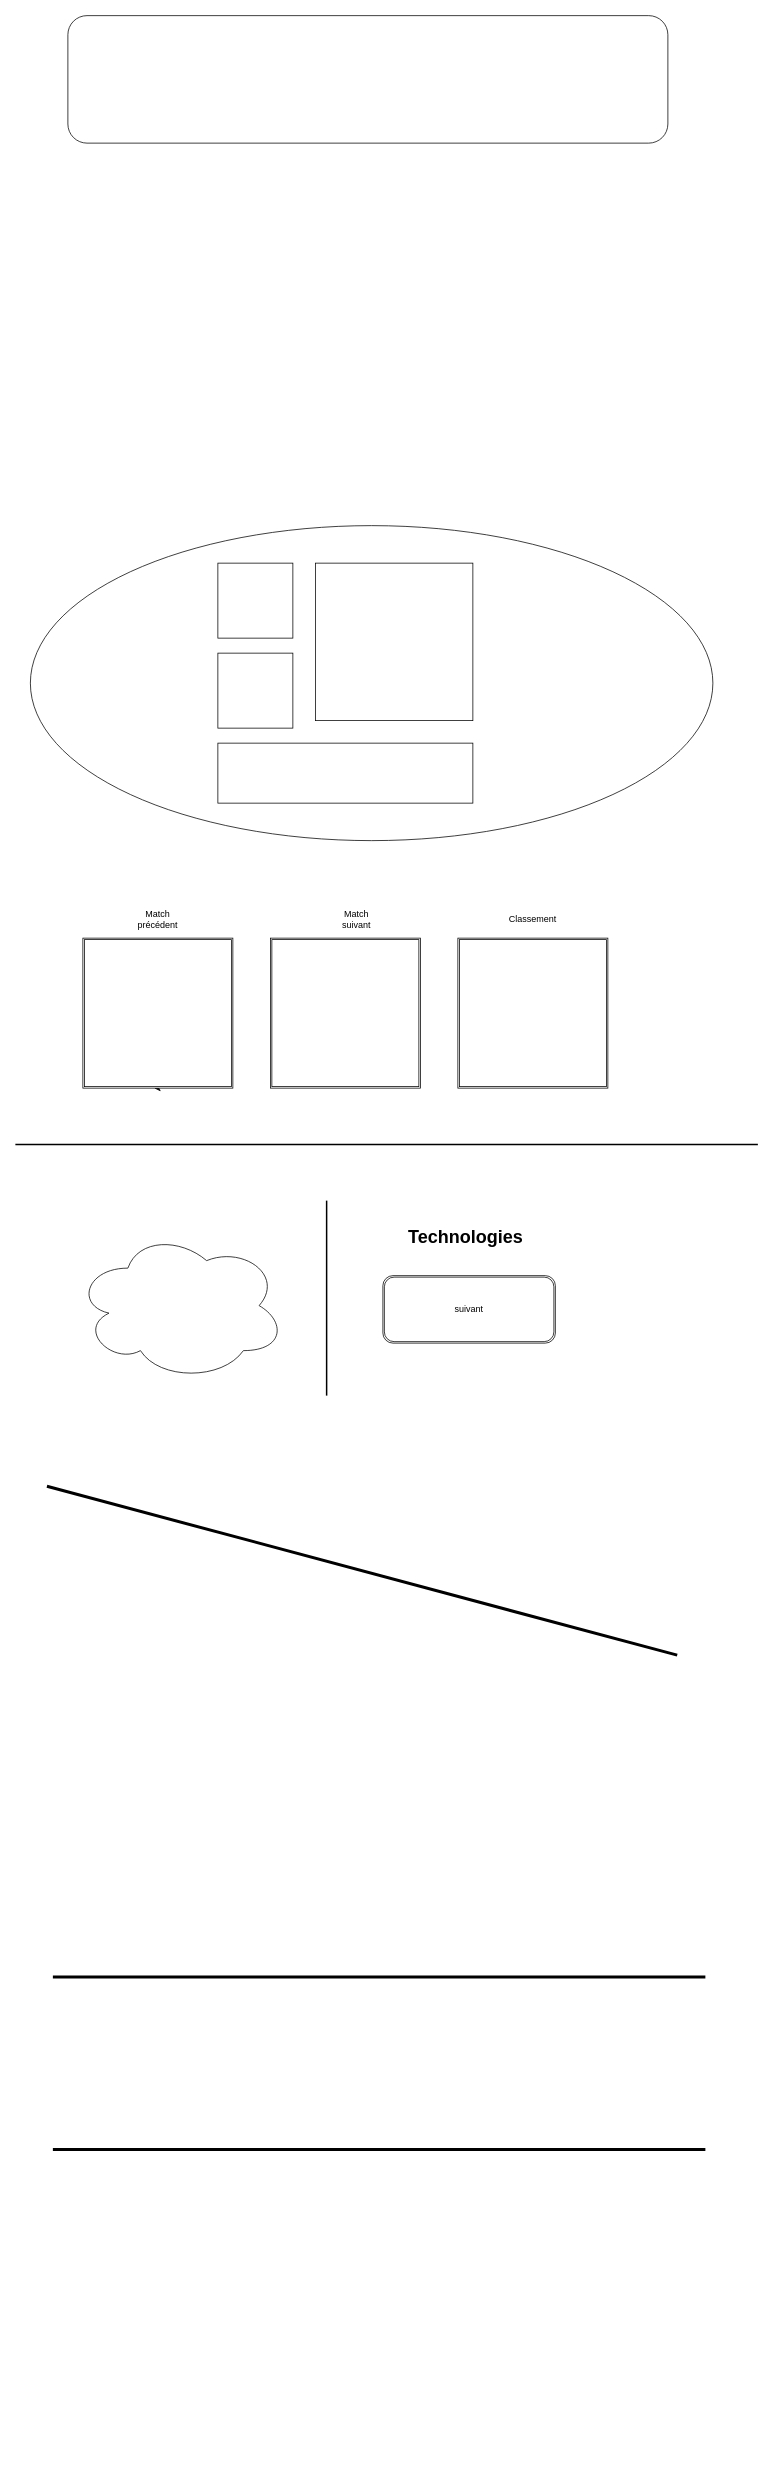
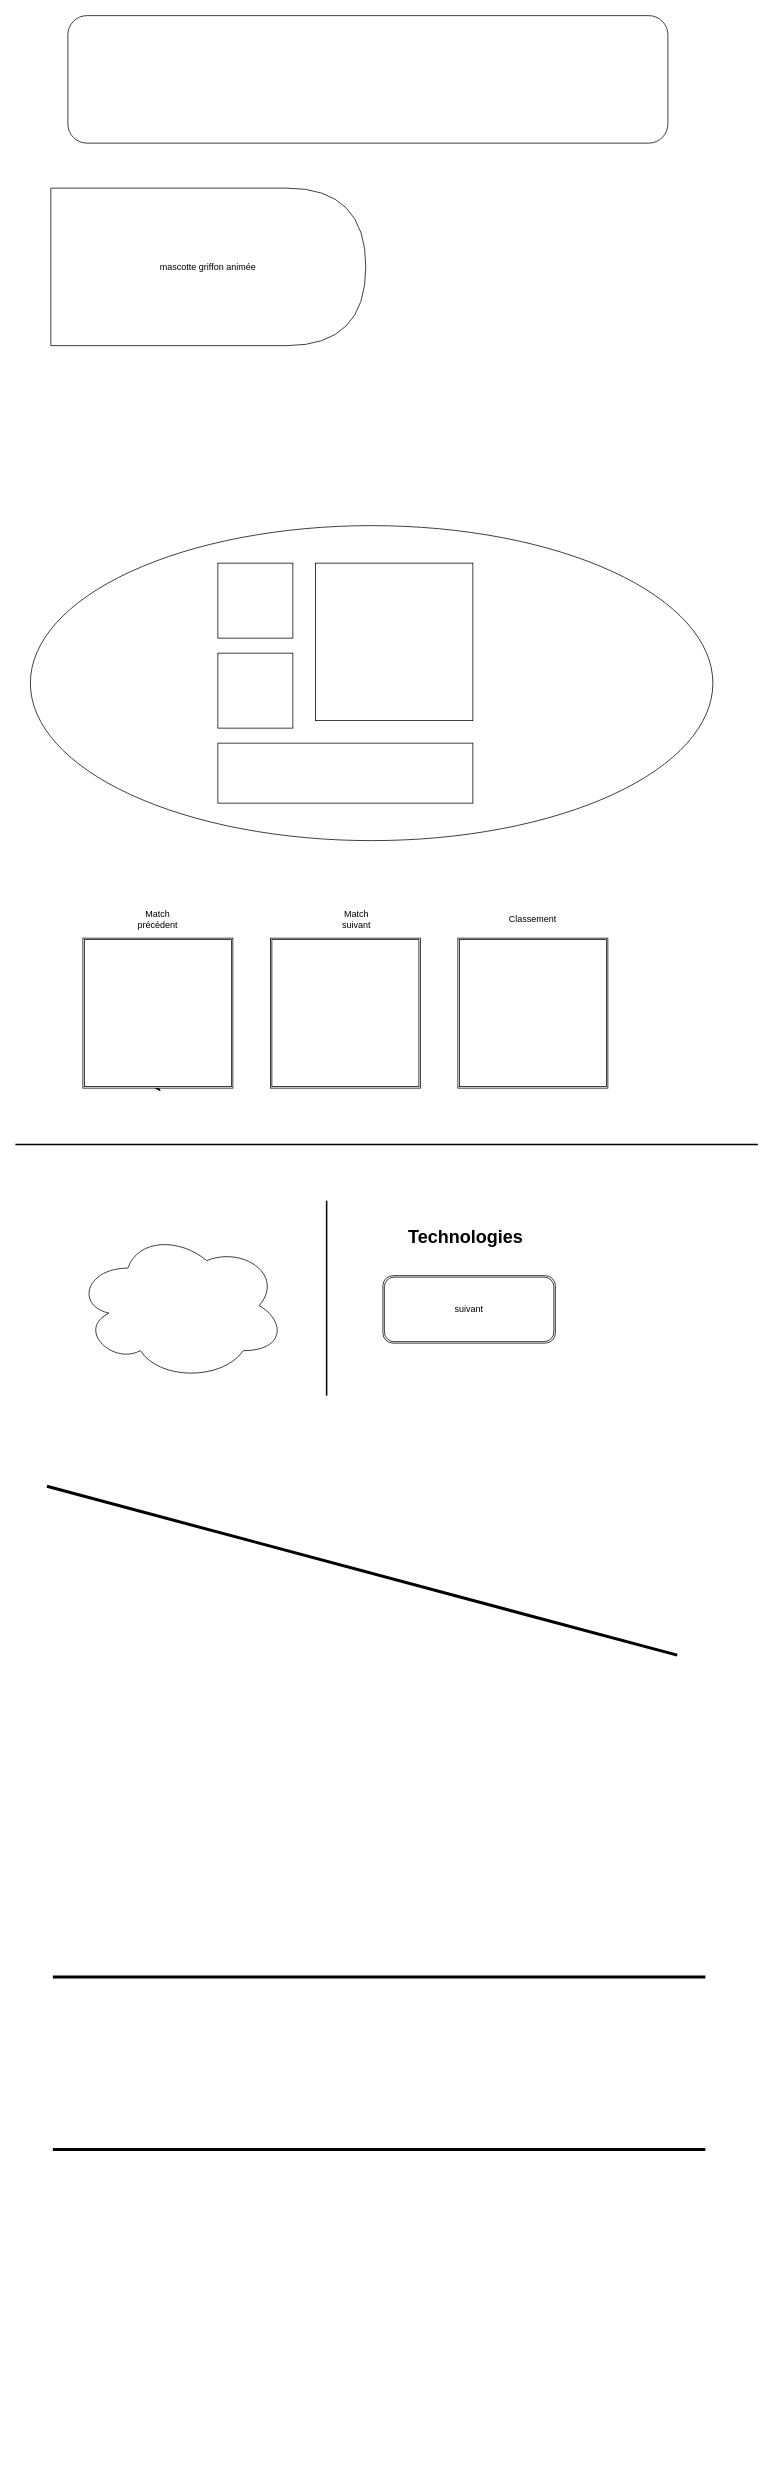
none -> (208, 267)
